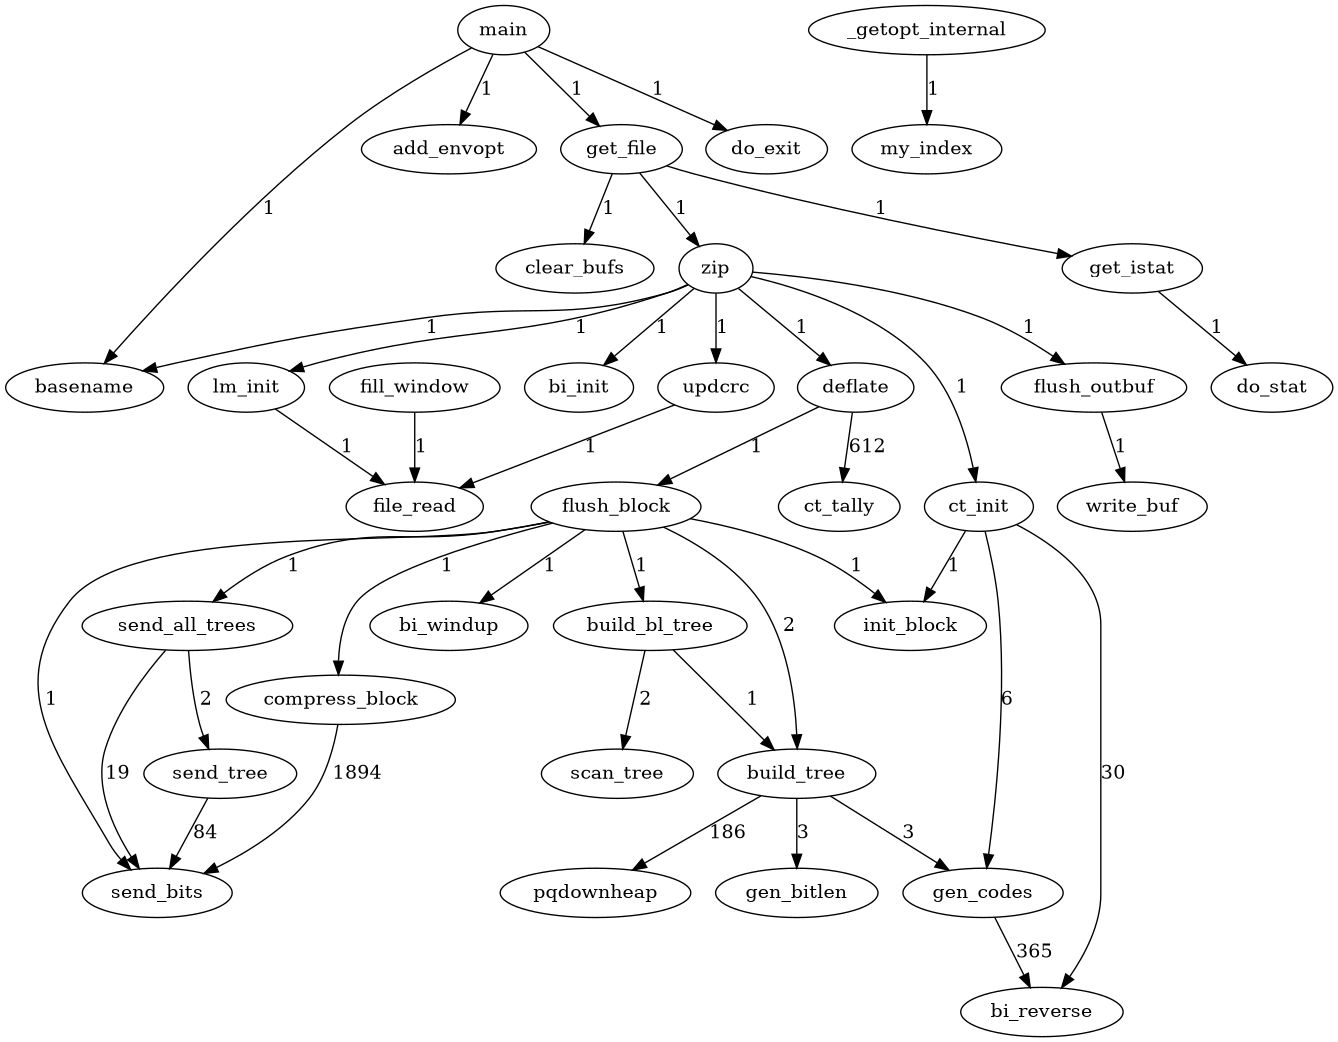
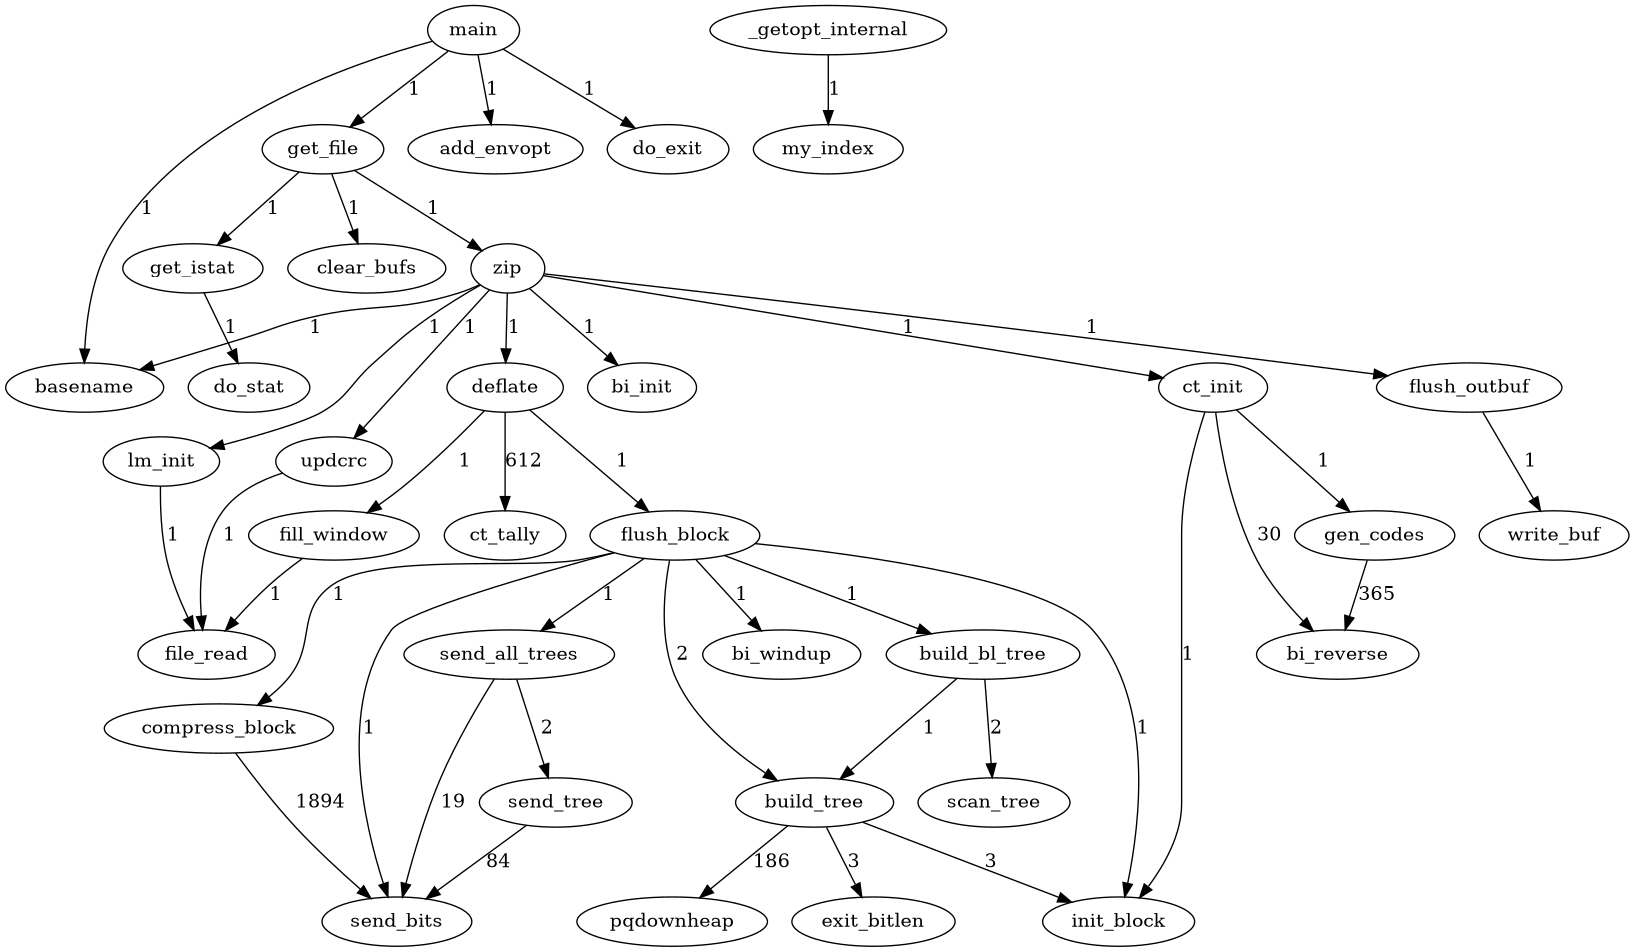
none -> (434, 460)
(1008, 700) -> (1324, 462)
(884, 830) -> (961, 860)
(797, 893) -> (873, 922)
